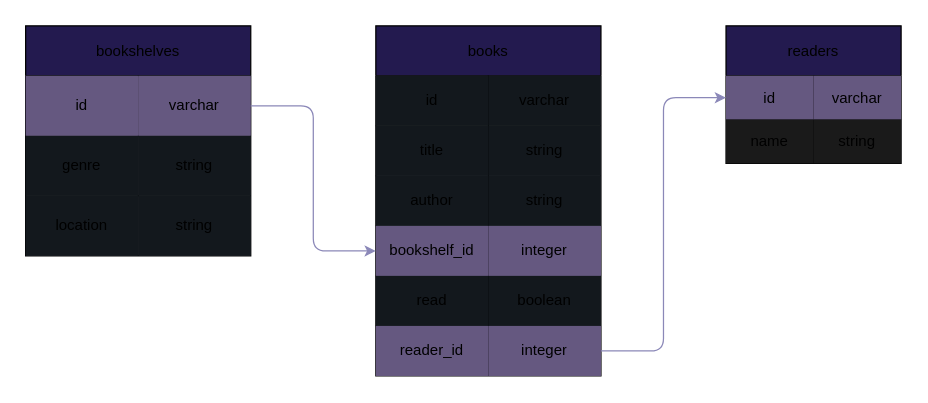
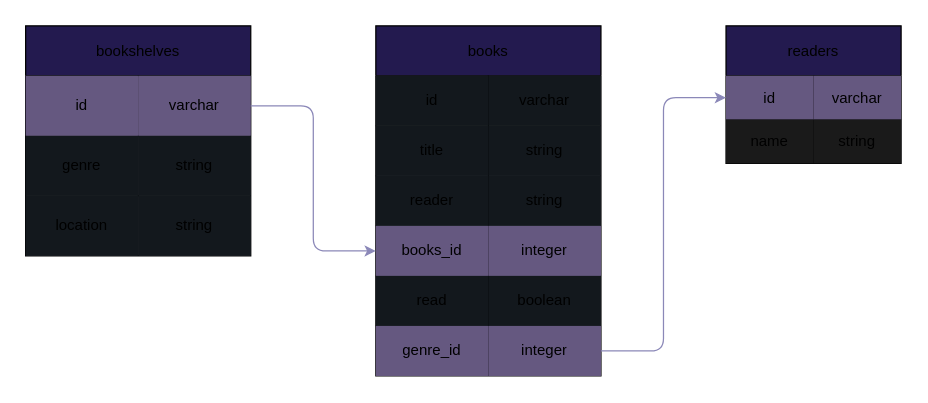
(432, 201) -> (432, 201)
(432, 251) -> (432, 251)
(432, 351) -> (432, 351)
